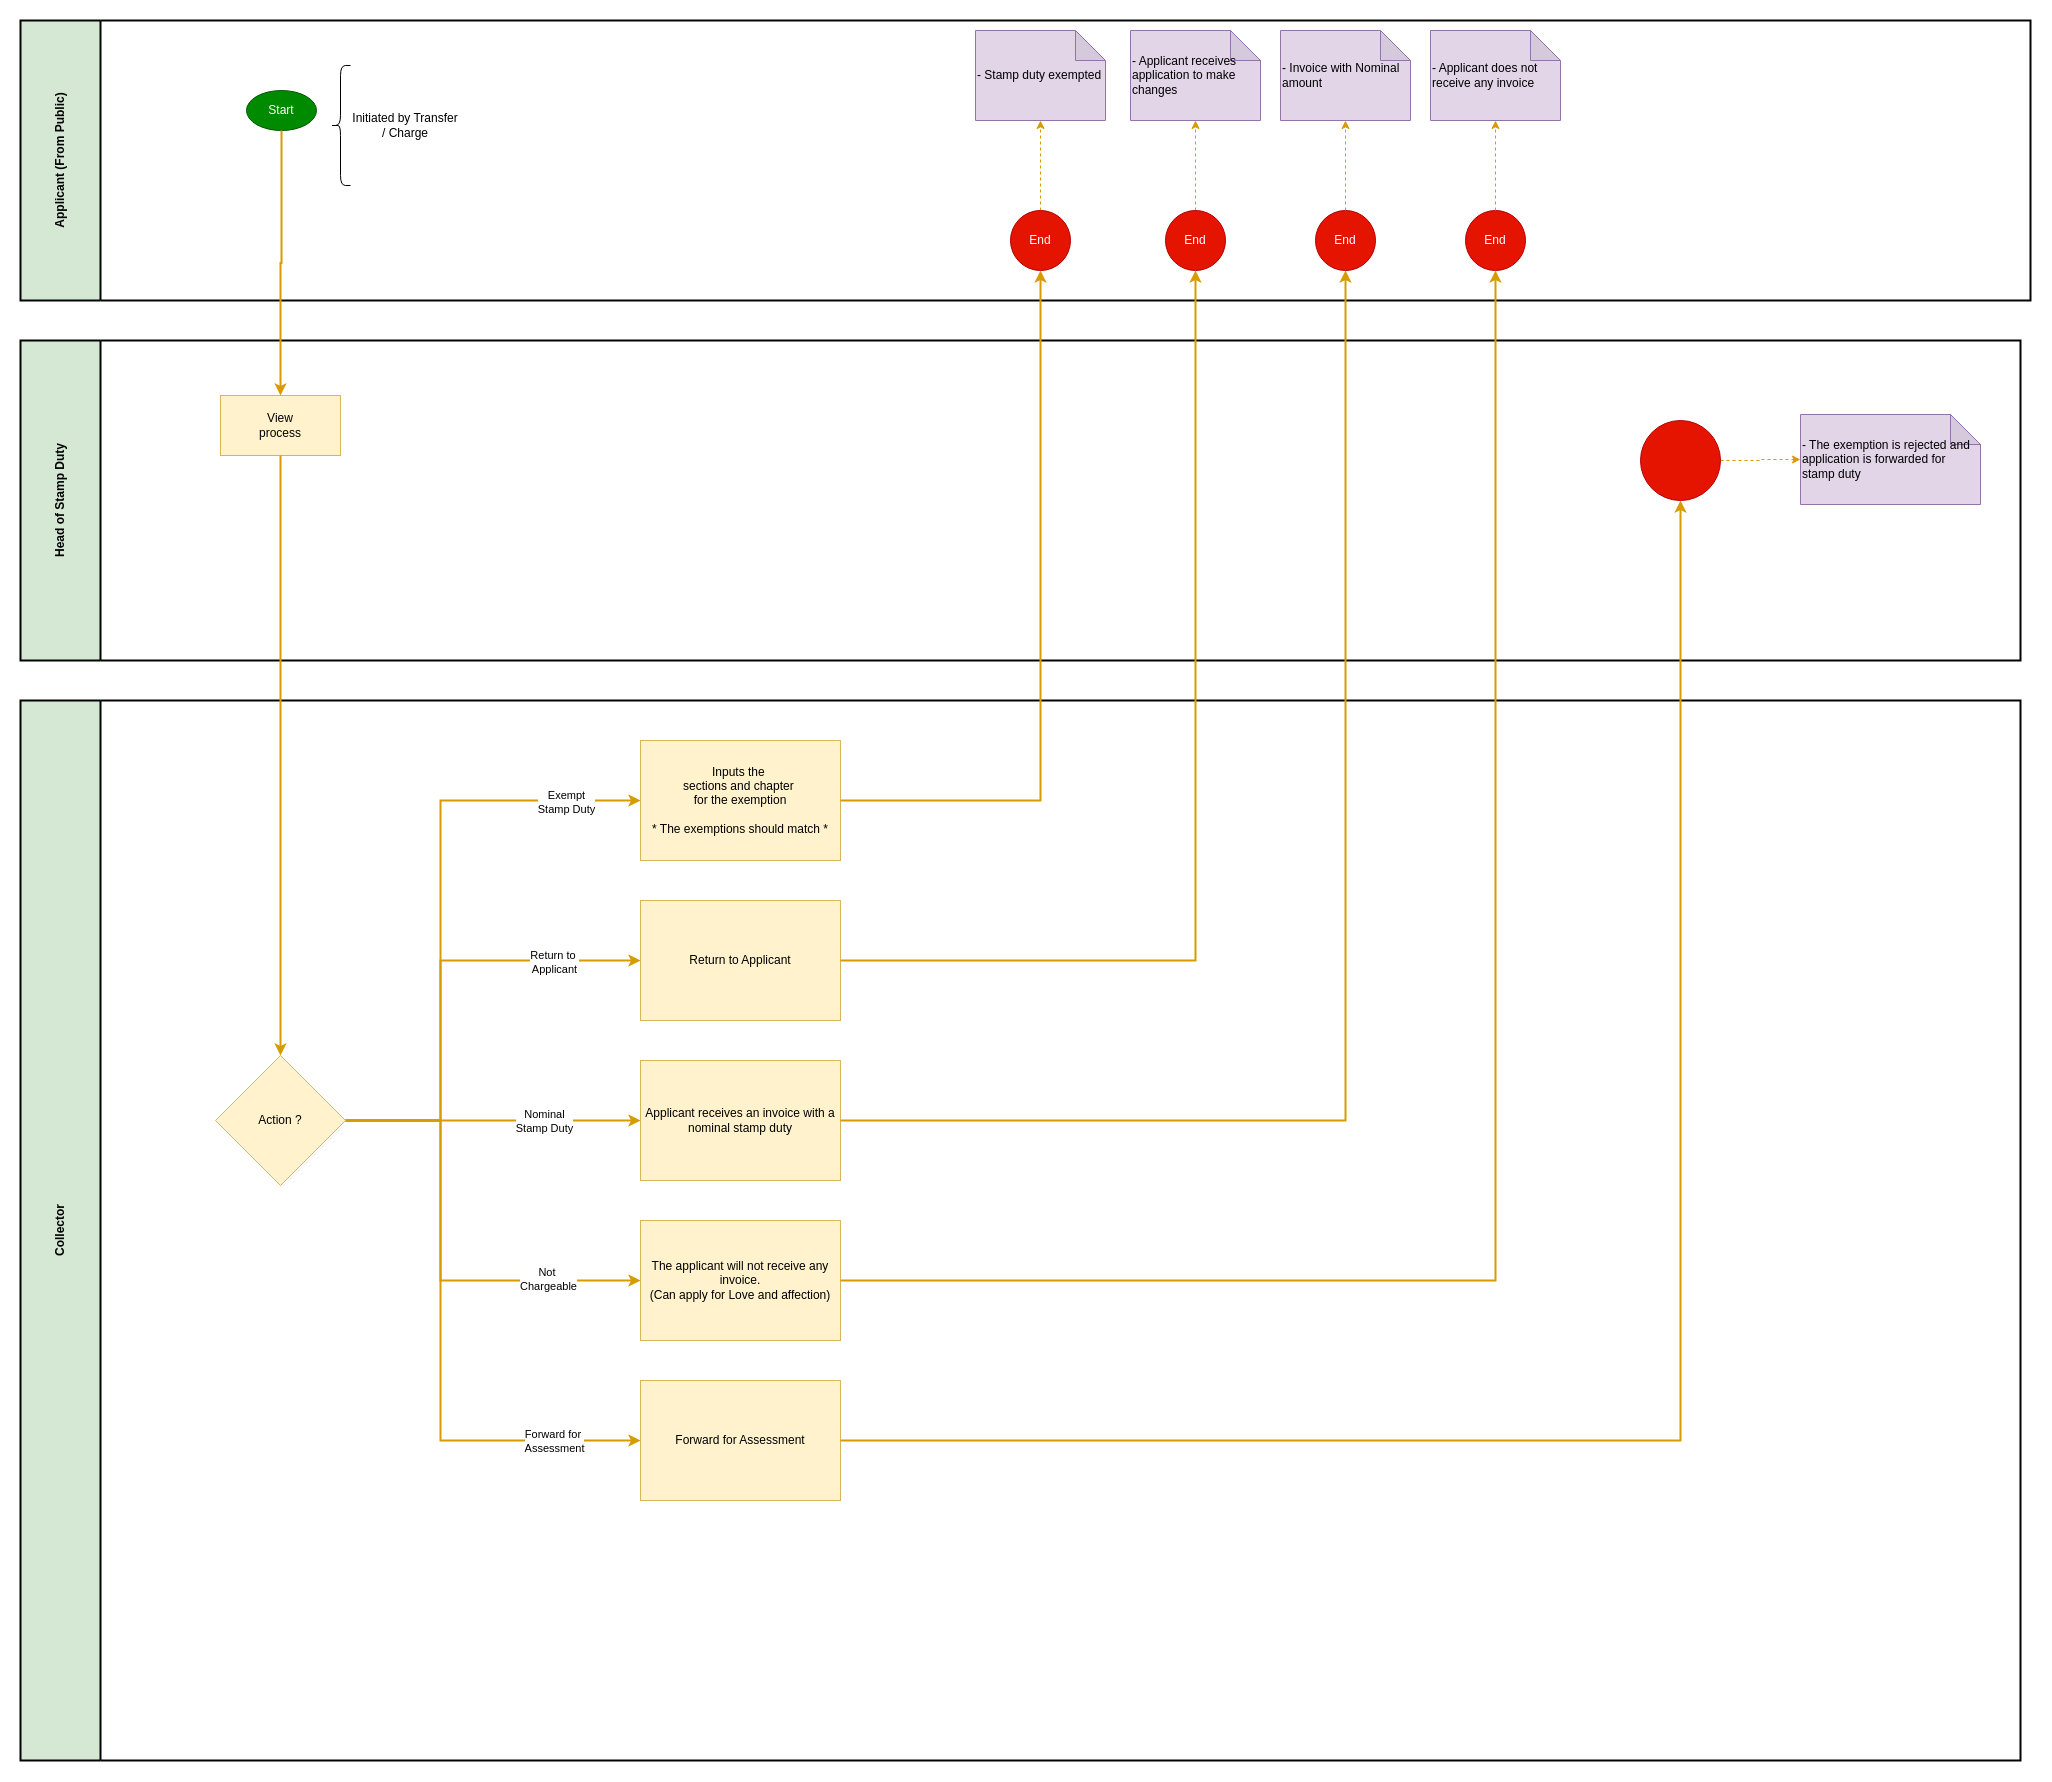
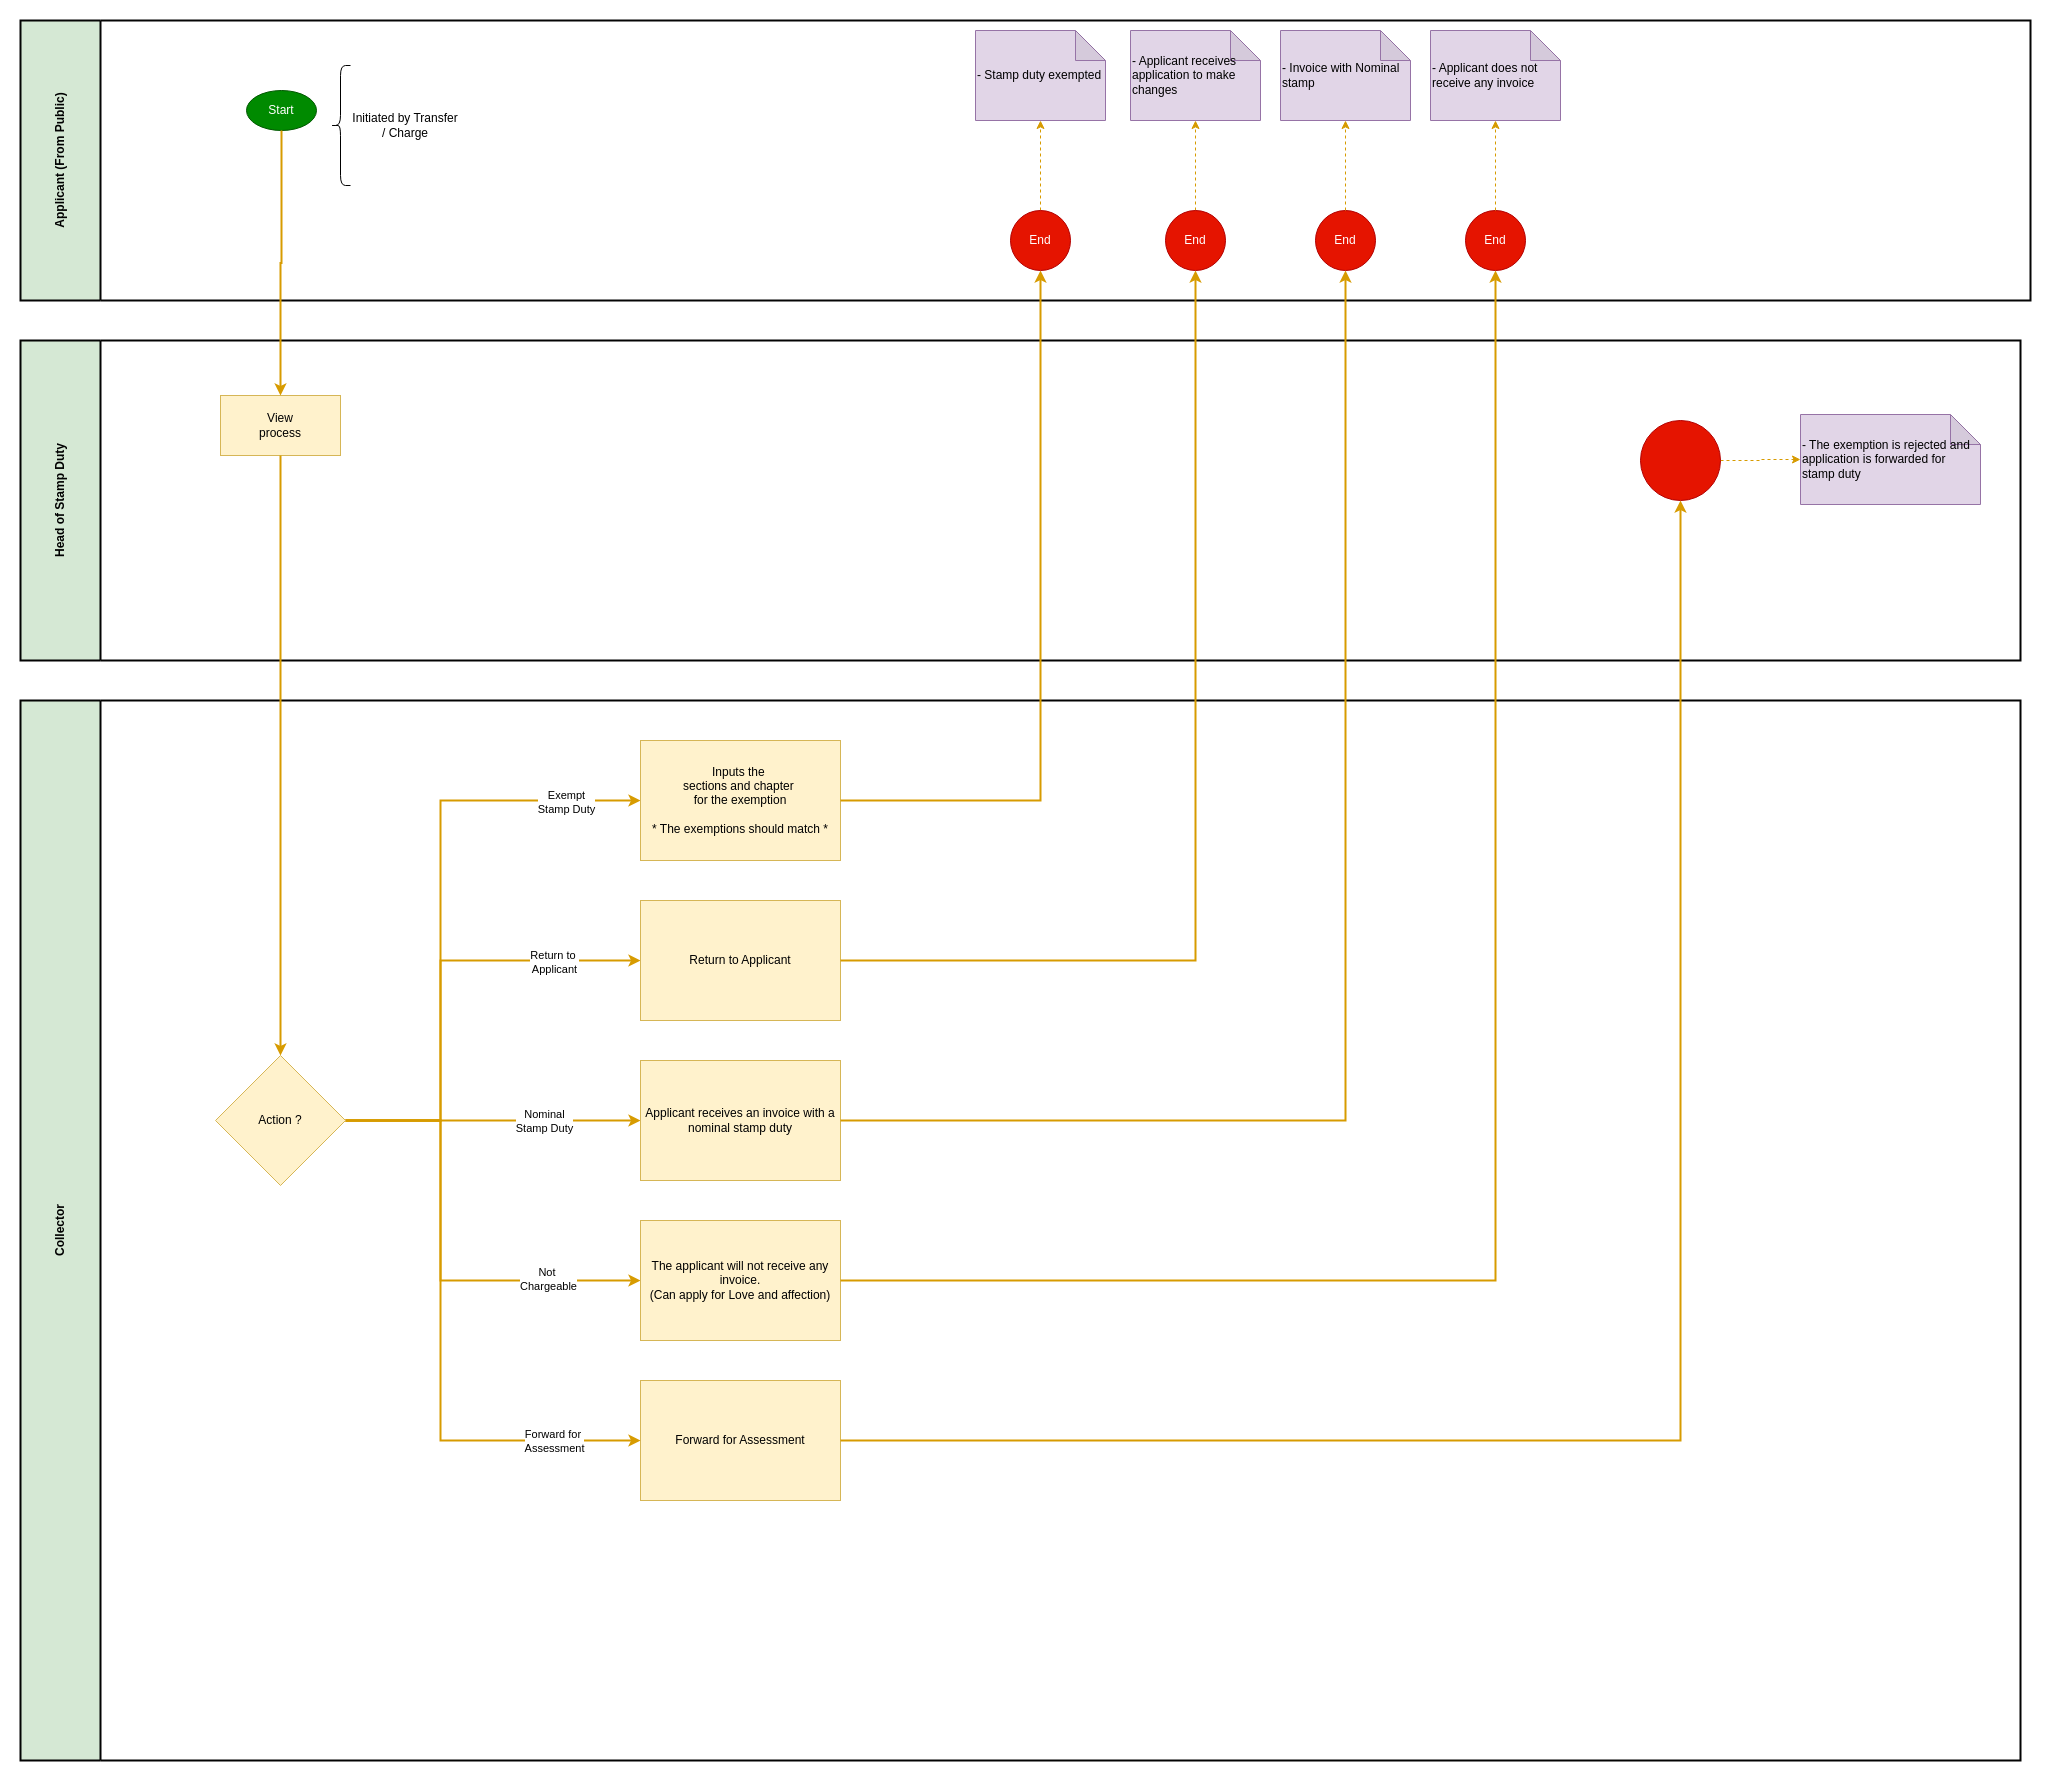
(1347, 76) -> (1347, 76)
